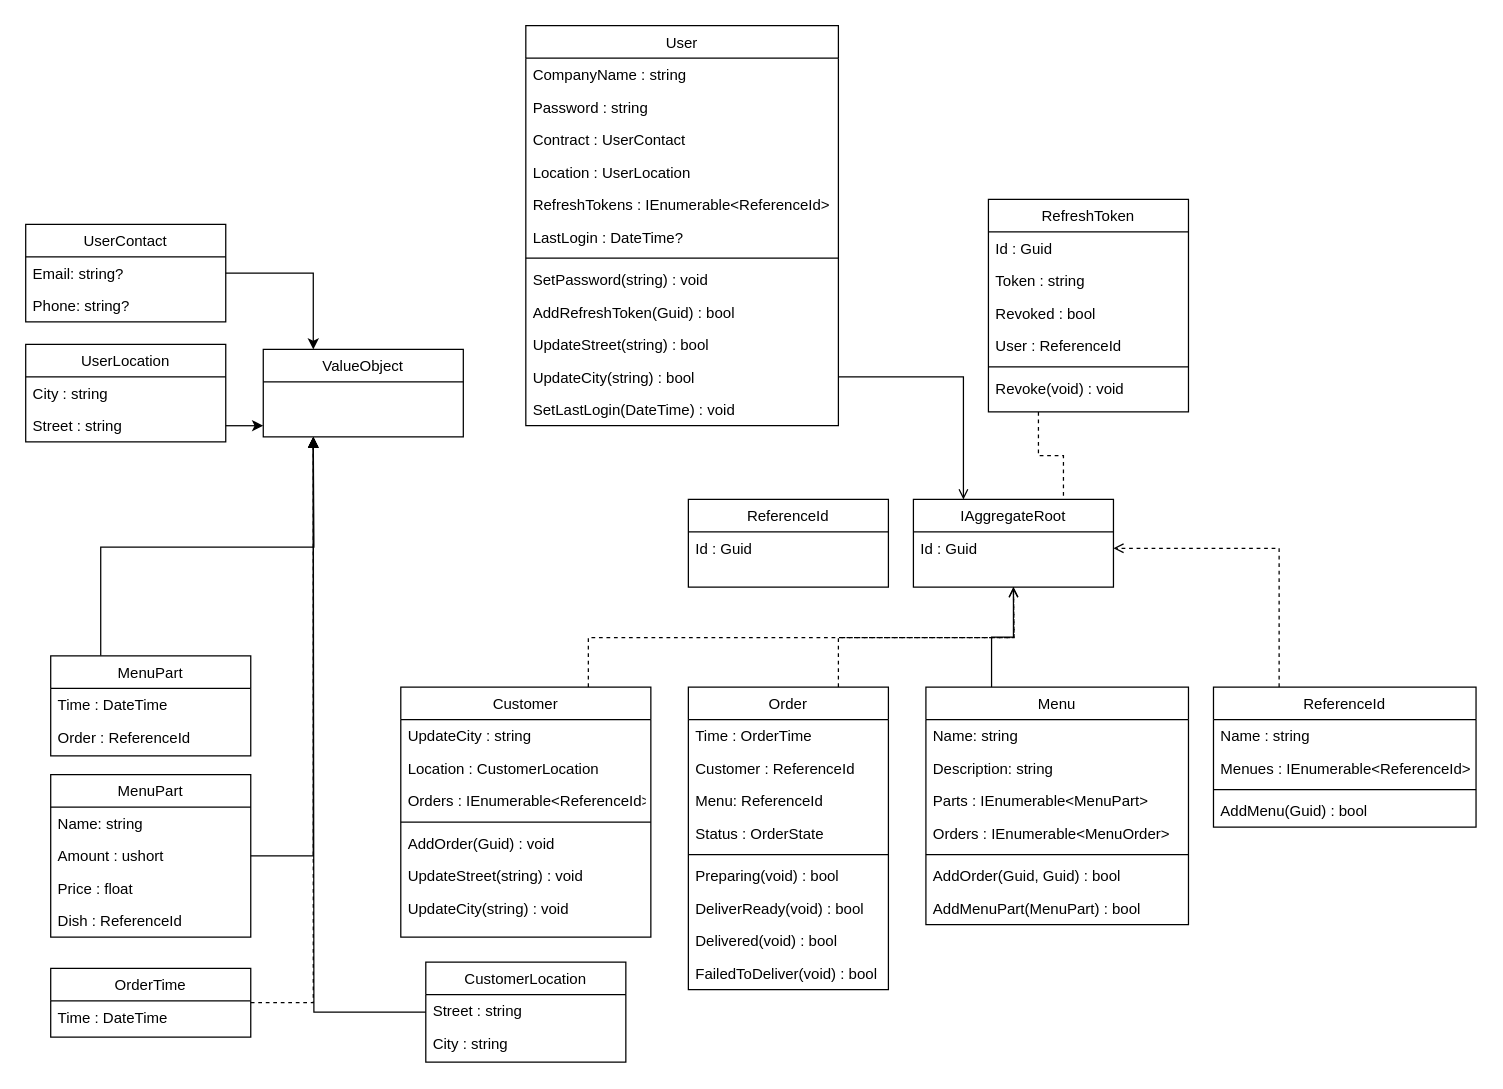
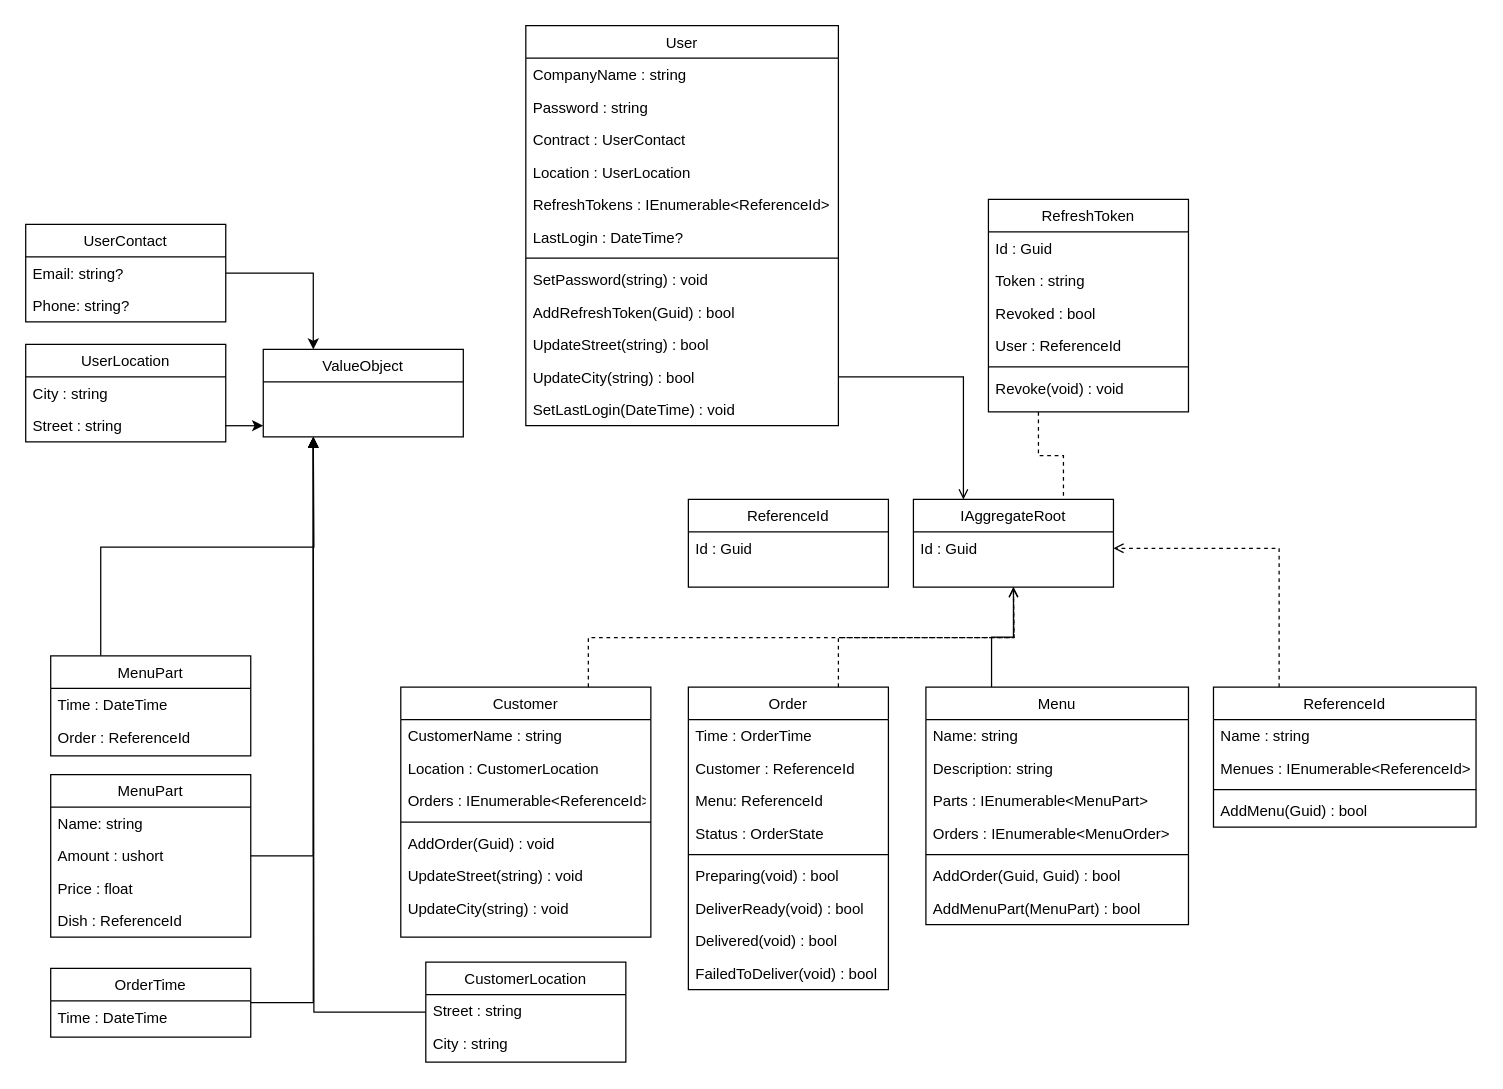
(478, 736) -> (488, 736)
(281, 1003) -> (281, 1003)
